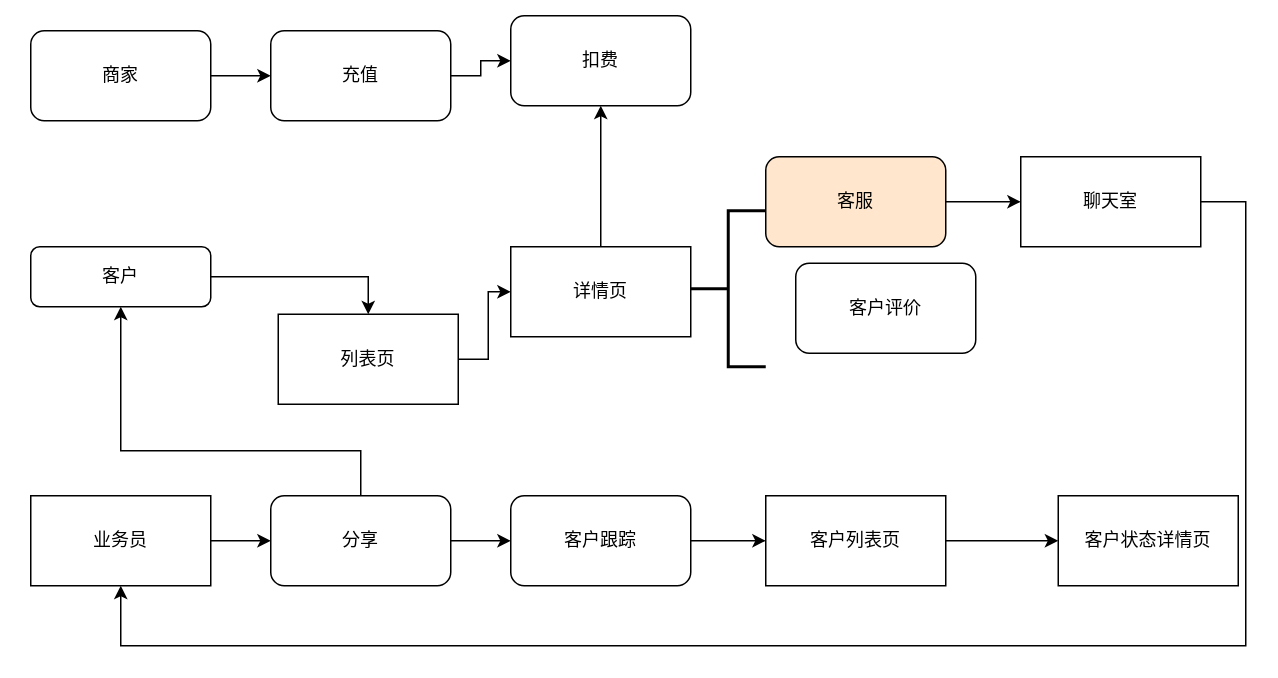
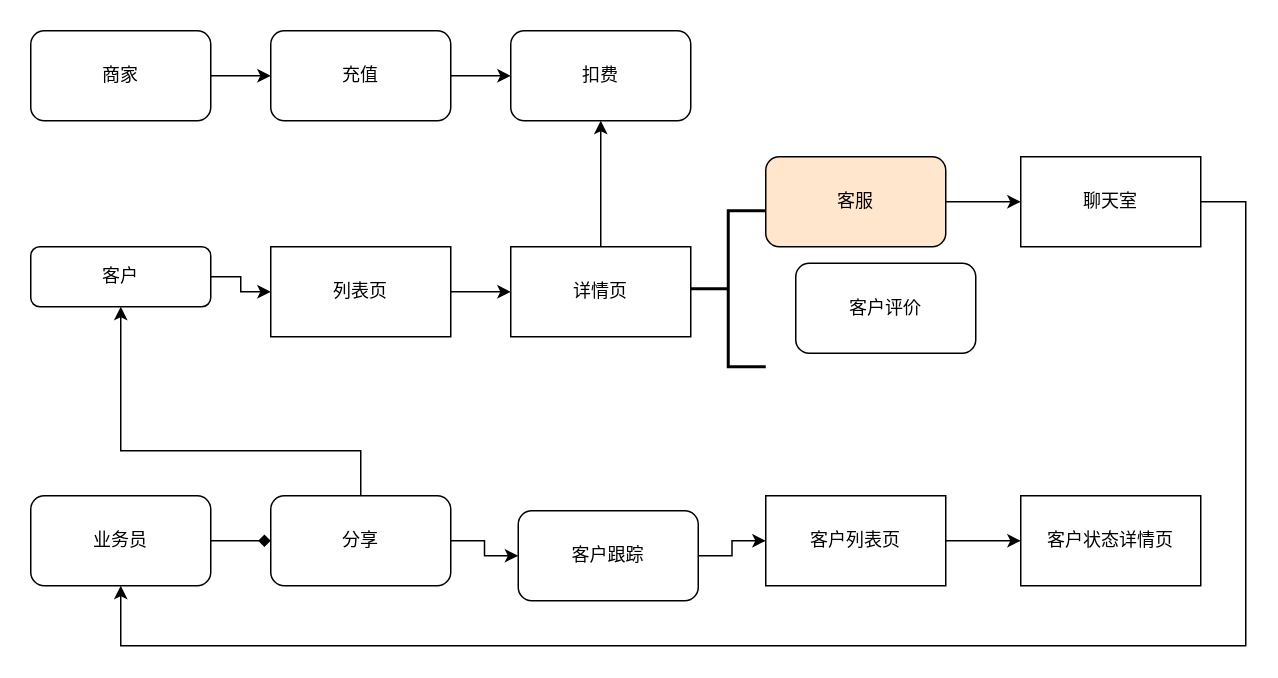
(601, 61) -> (601, 76)
(368, 359) -> (361, 292)
(121, 541) -> (121, 541)
(259, 541) -> (258, 541)
(601, 541) -> (608, 556)
(1148, 541) -> (1111, 541)
